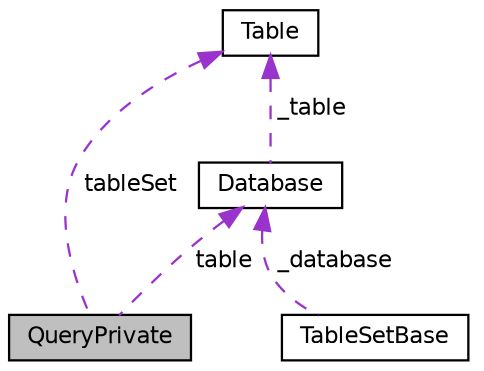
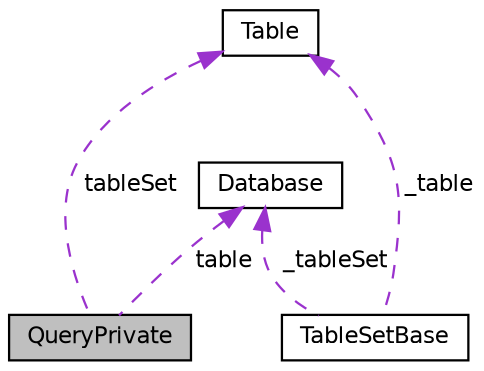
(271, 121) -> (397, 182)
(332, 261) -> (332, 261)
